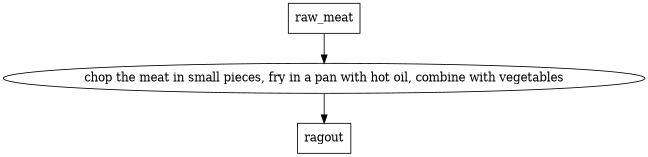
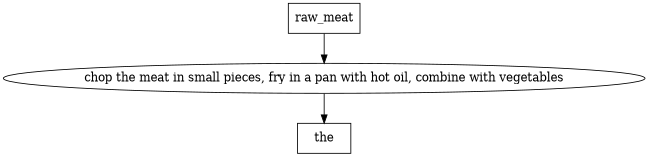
(324, 138) -> (324, 138)
